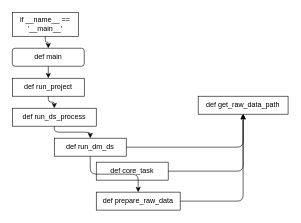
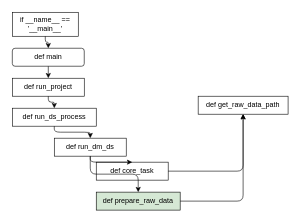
(183, 147) -> (92, 162)
(138, 201) -> (138, 201)
